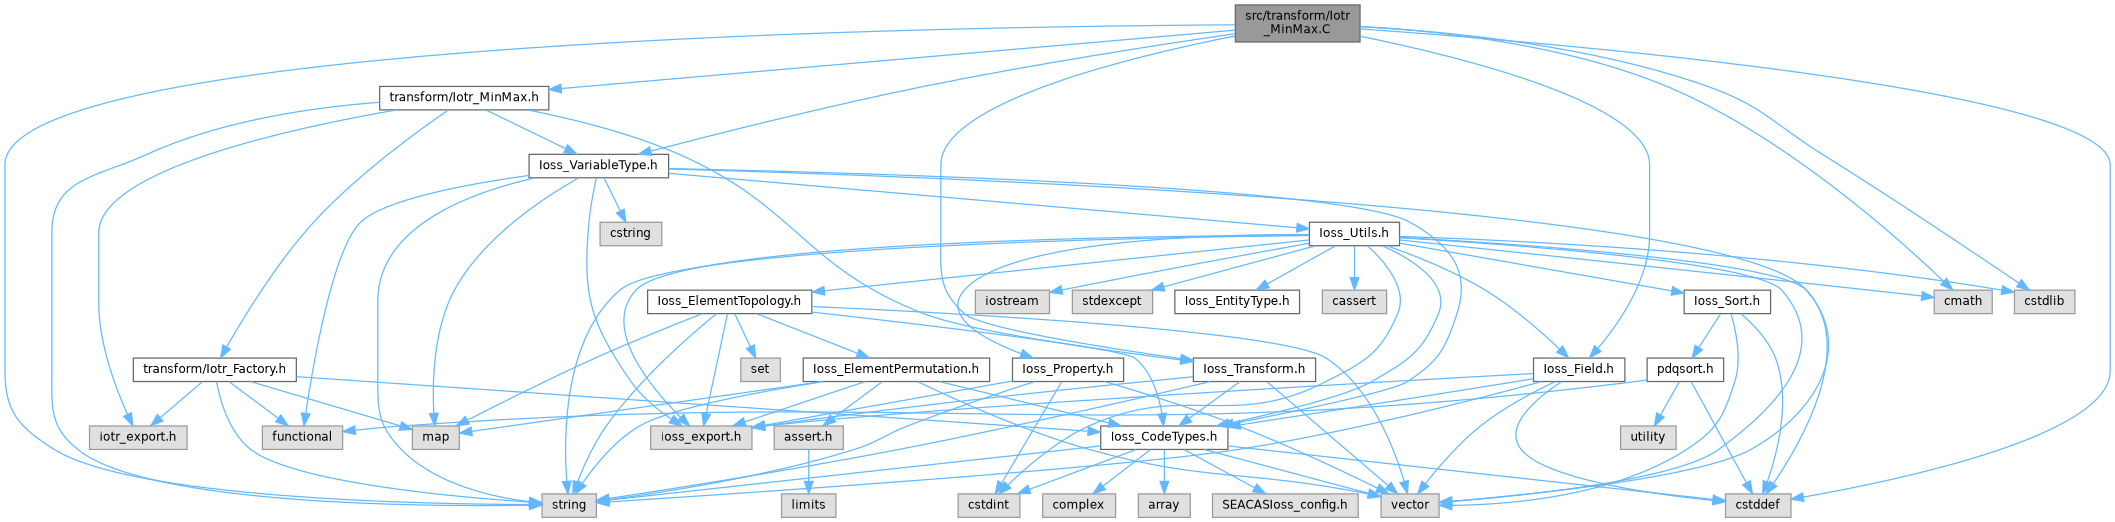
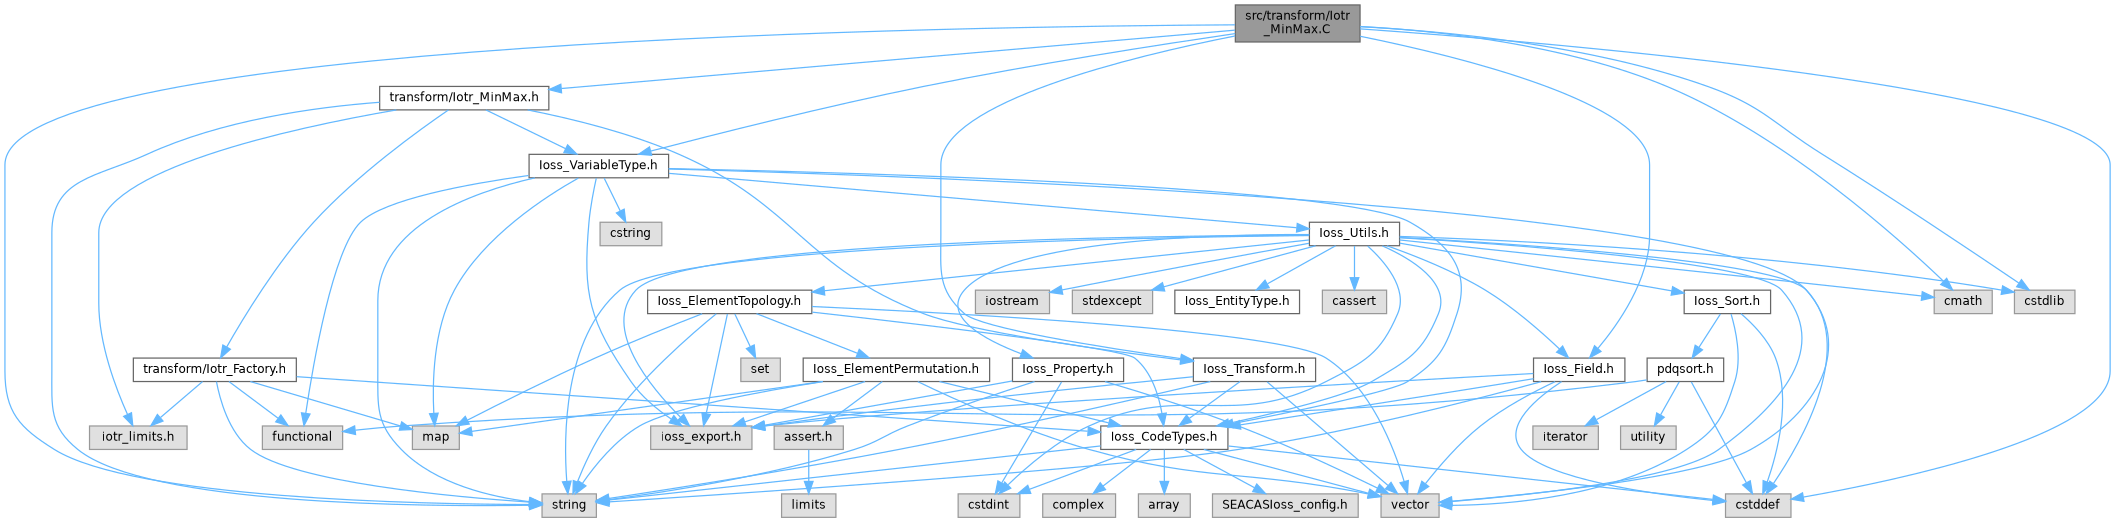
(138, 438) -> (138, 438)
none -> (1566, 438)
